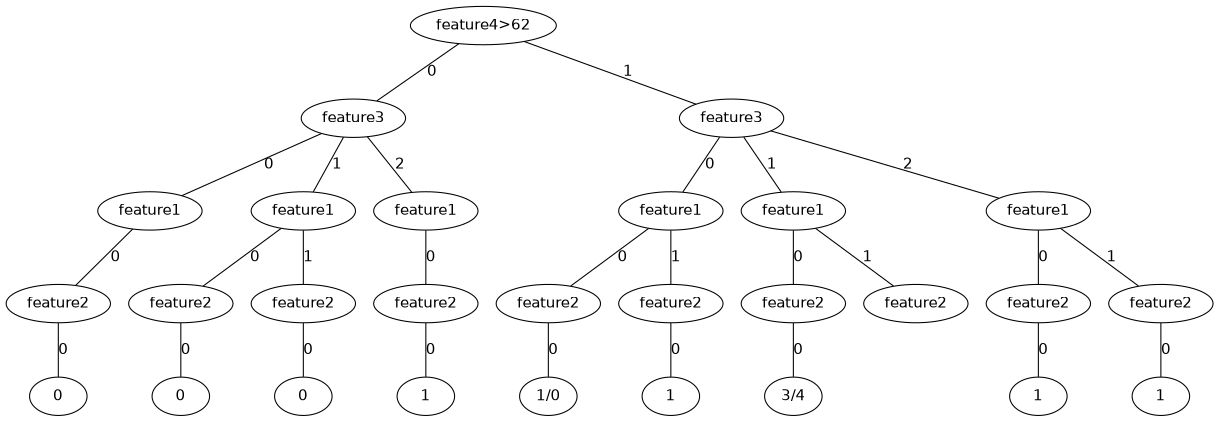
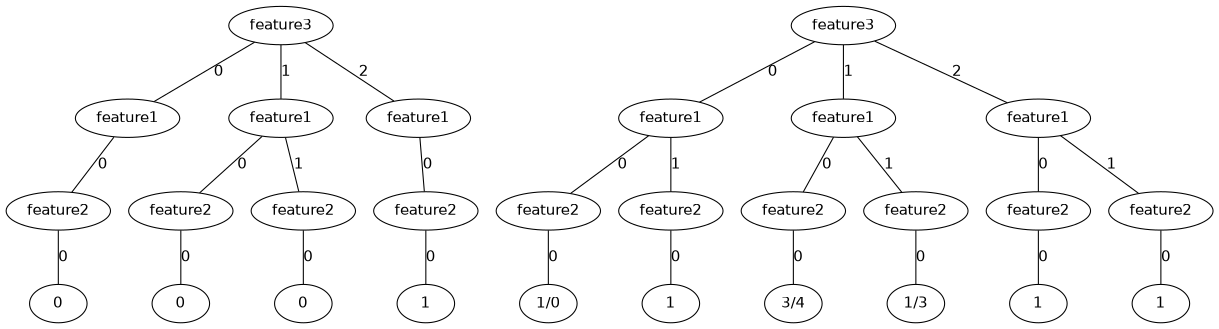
(483, 26) -> none
none -> (916, 304)
